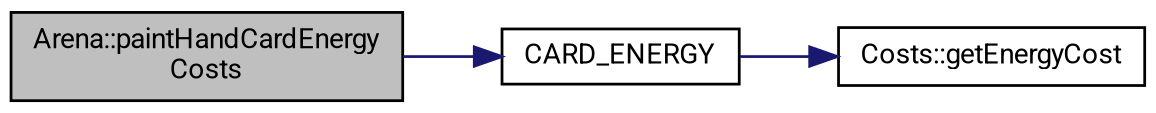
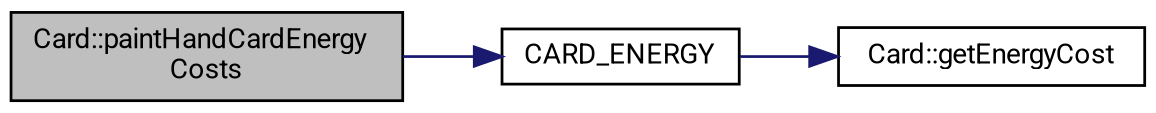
(207, 57) -> (207, 57)
(992, 57) -> (992, 57)
